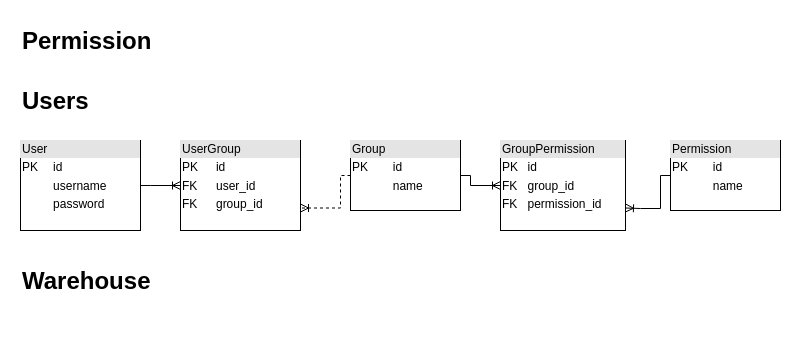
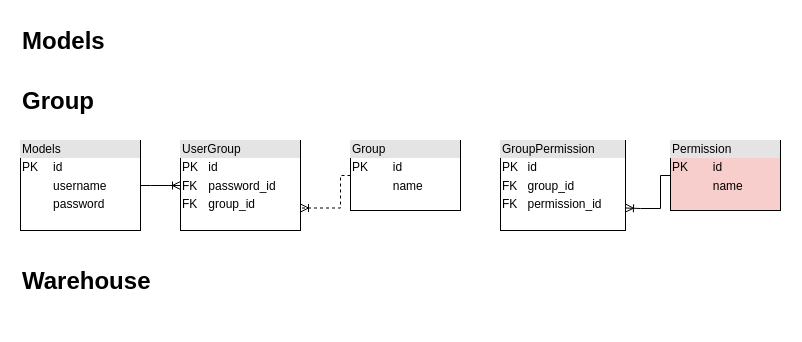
(53, 35) -> (41, 35)
(39, 95) -> (39, 95)
(47, 169) -> (47, 169)
(213, 169) -> (223, 169)
(726, 176) -> (726, 176)
(476, 186) -> none
